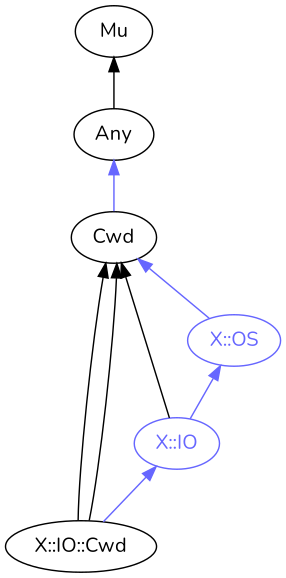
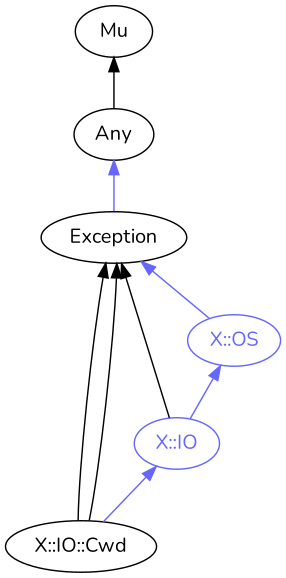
(114, 237) -> (114, 237)
